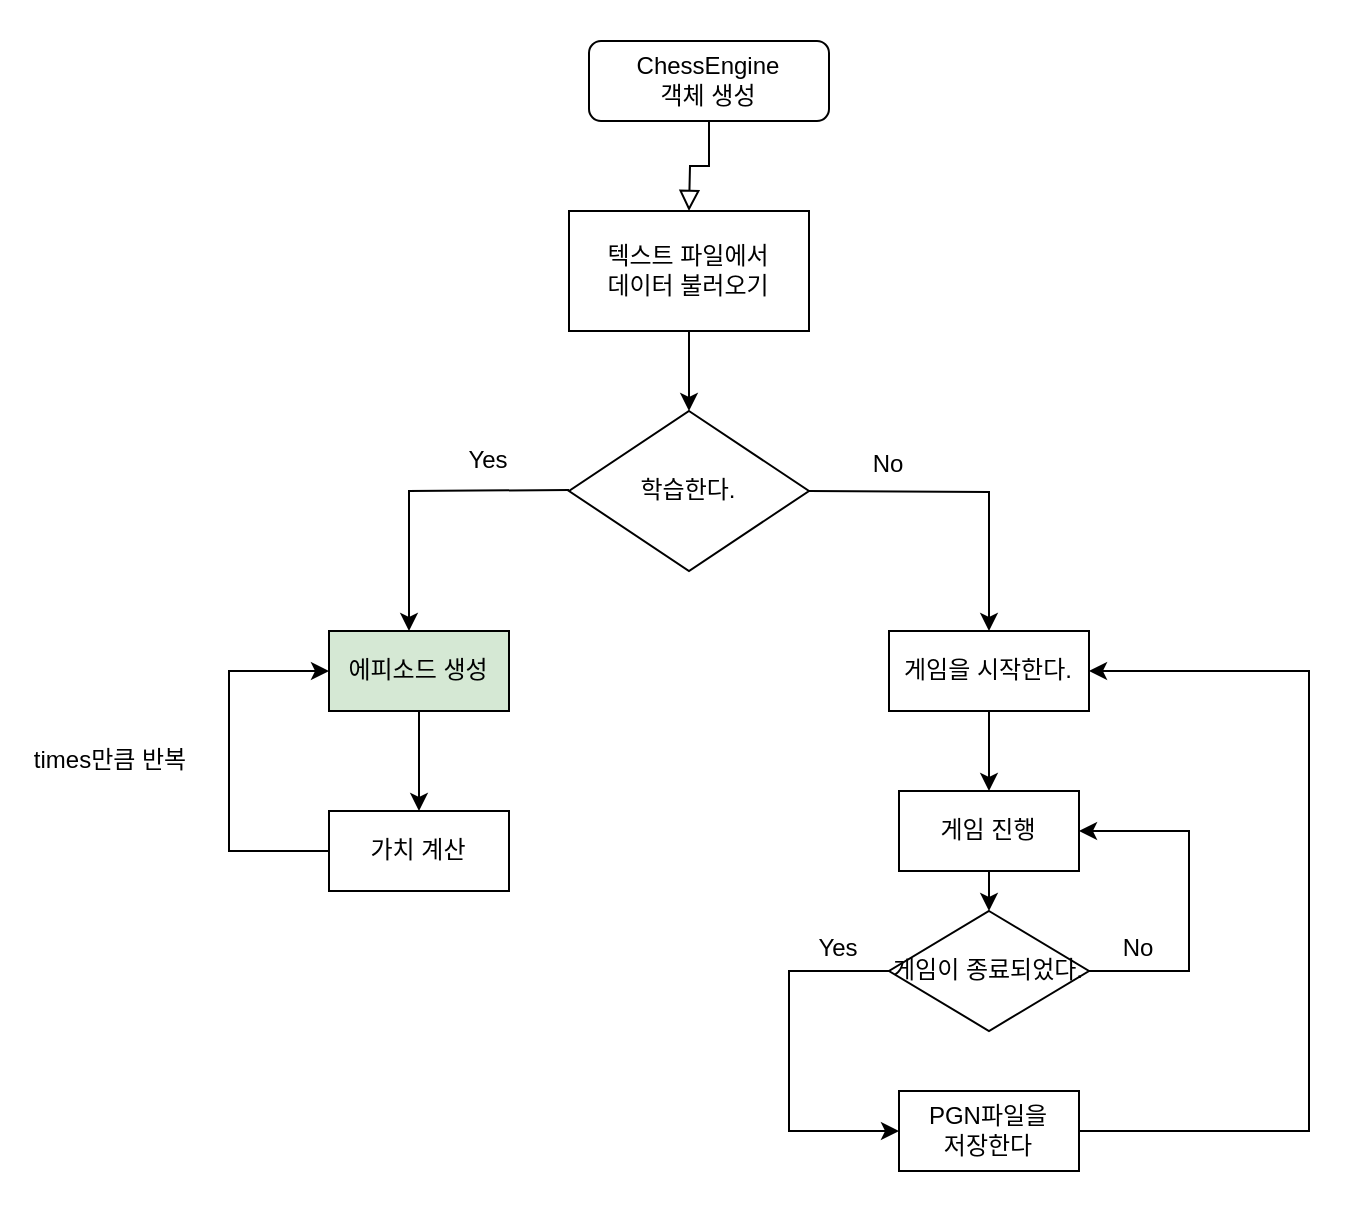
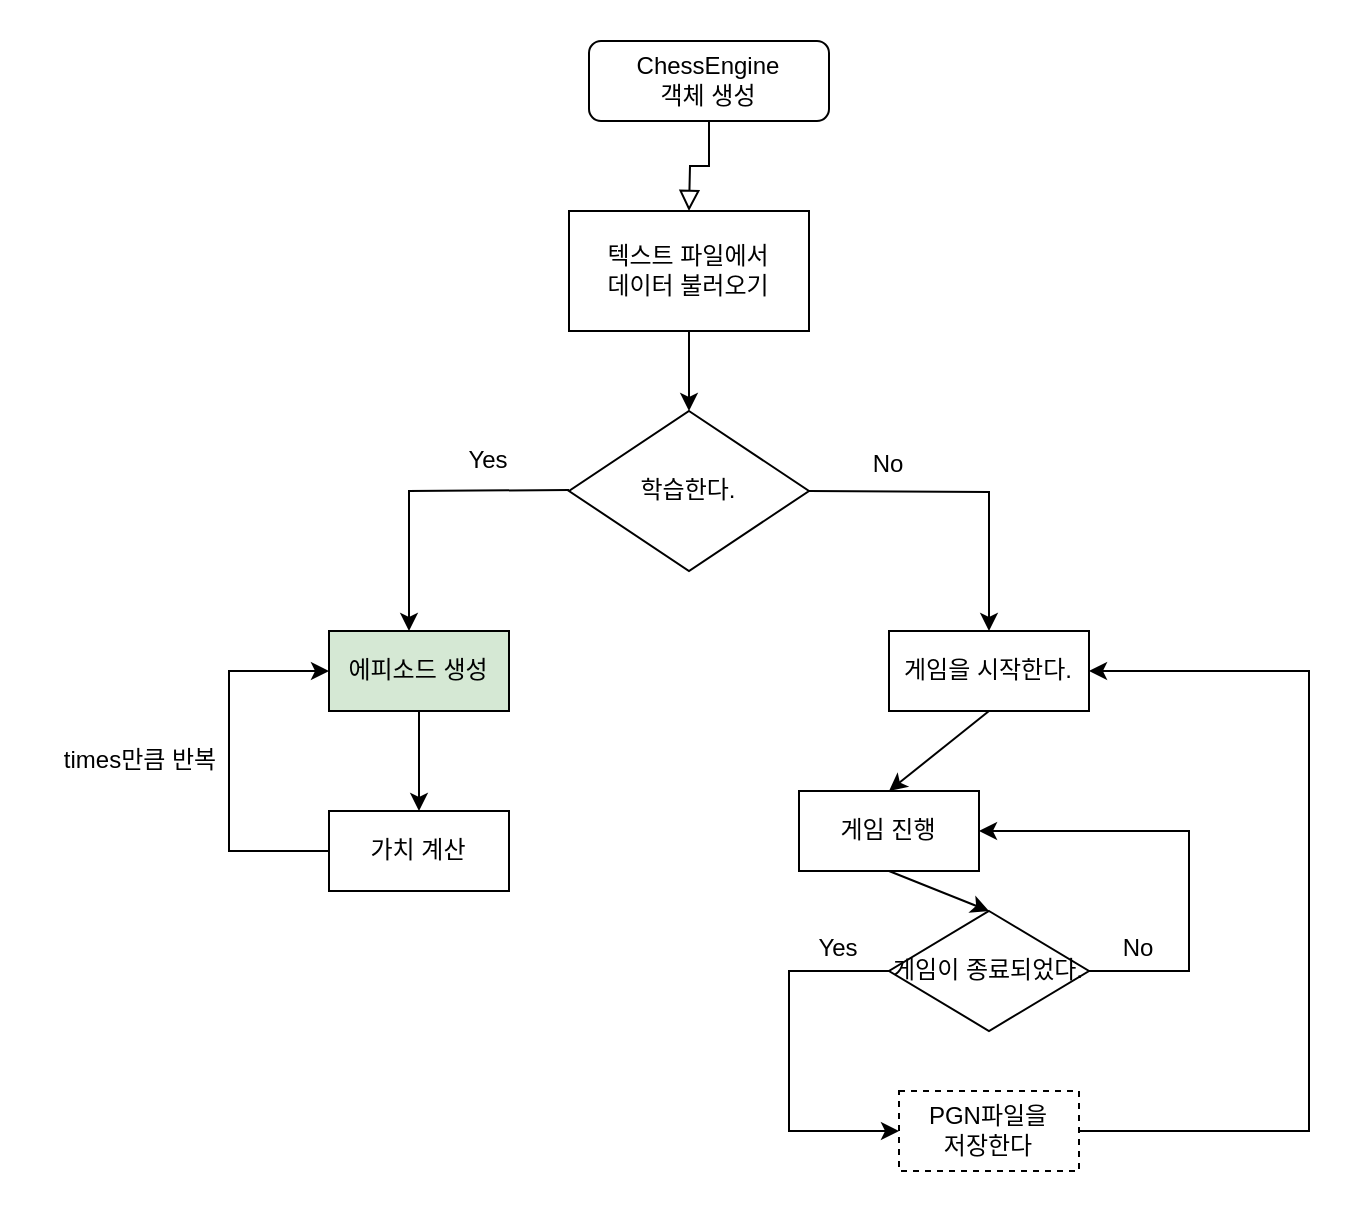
(111, 761) -> (141, 761)
(989, 831) -> (889, 831)
(989, 1131) -> (989, 1131)
